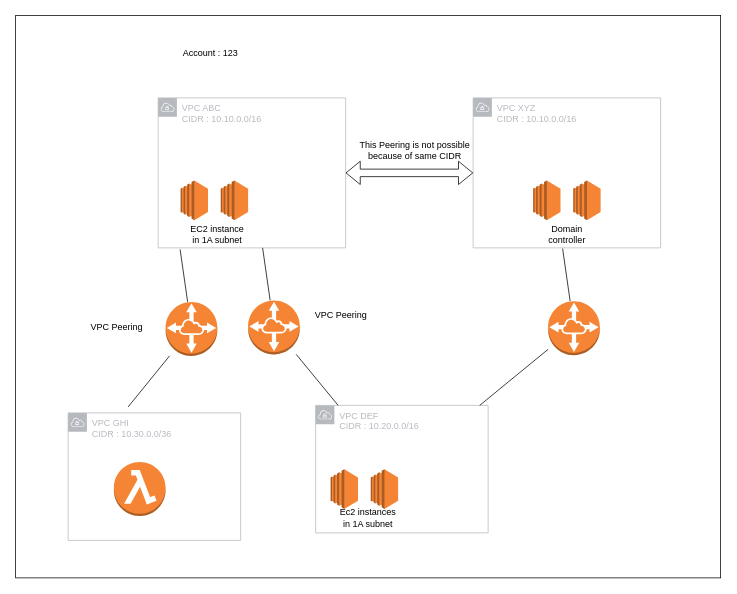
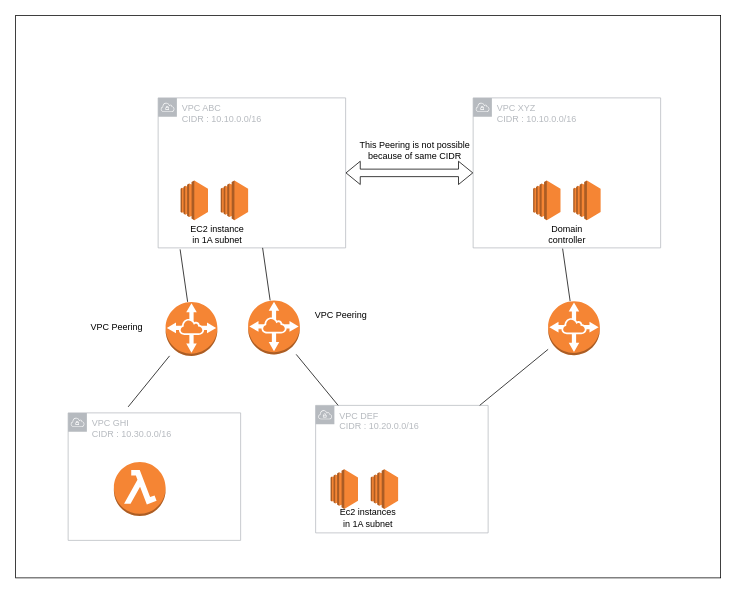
(210, 53) -> none
(133, 429) -> (133, 429)
